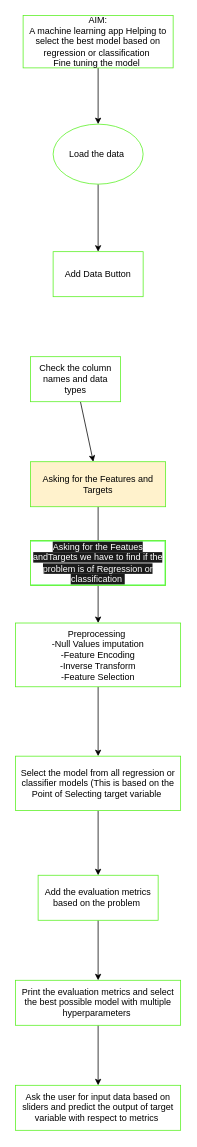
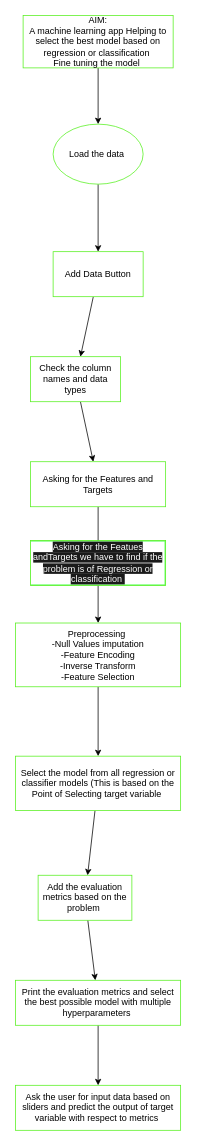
none -> (87, 324)
(98, 484) -> (98, 484)
(98, 898) -> (85, 898)
